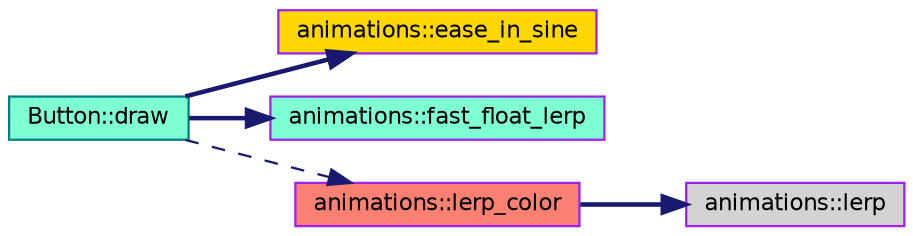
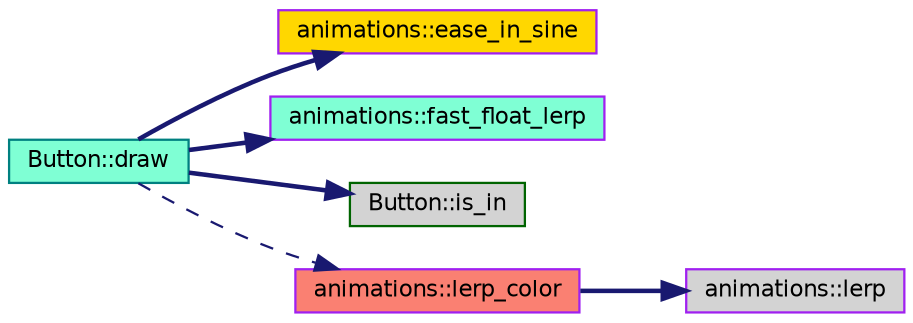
none -> (437, 204)
